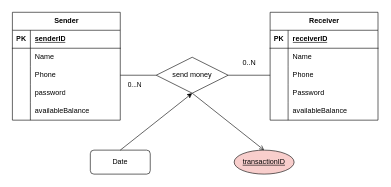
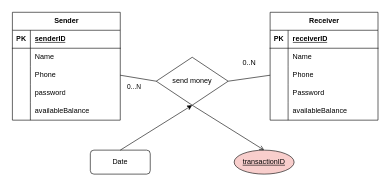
(192, 75) -> (192, 81)
